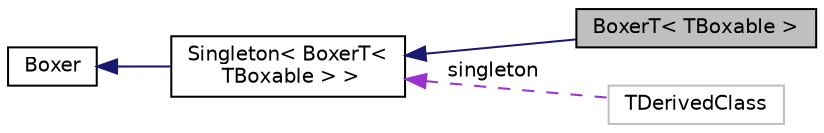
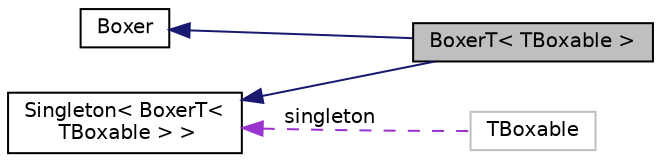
(144, 67) -> (301, 34)
(696, 105) -> (533, 131)
